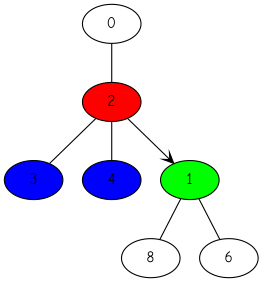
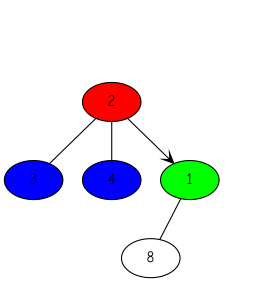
(112, 24) -> none
(229, 258) -> none
